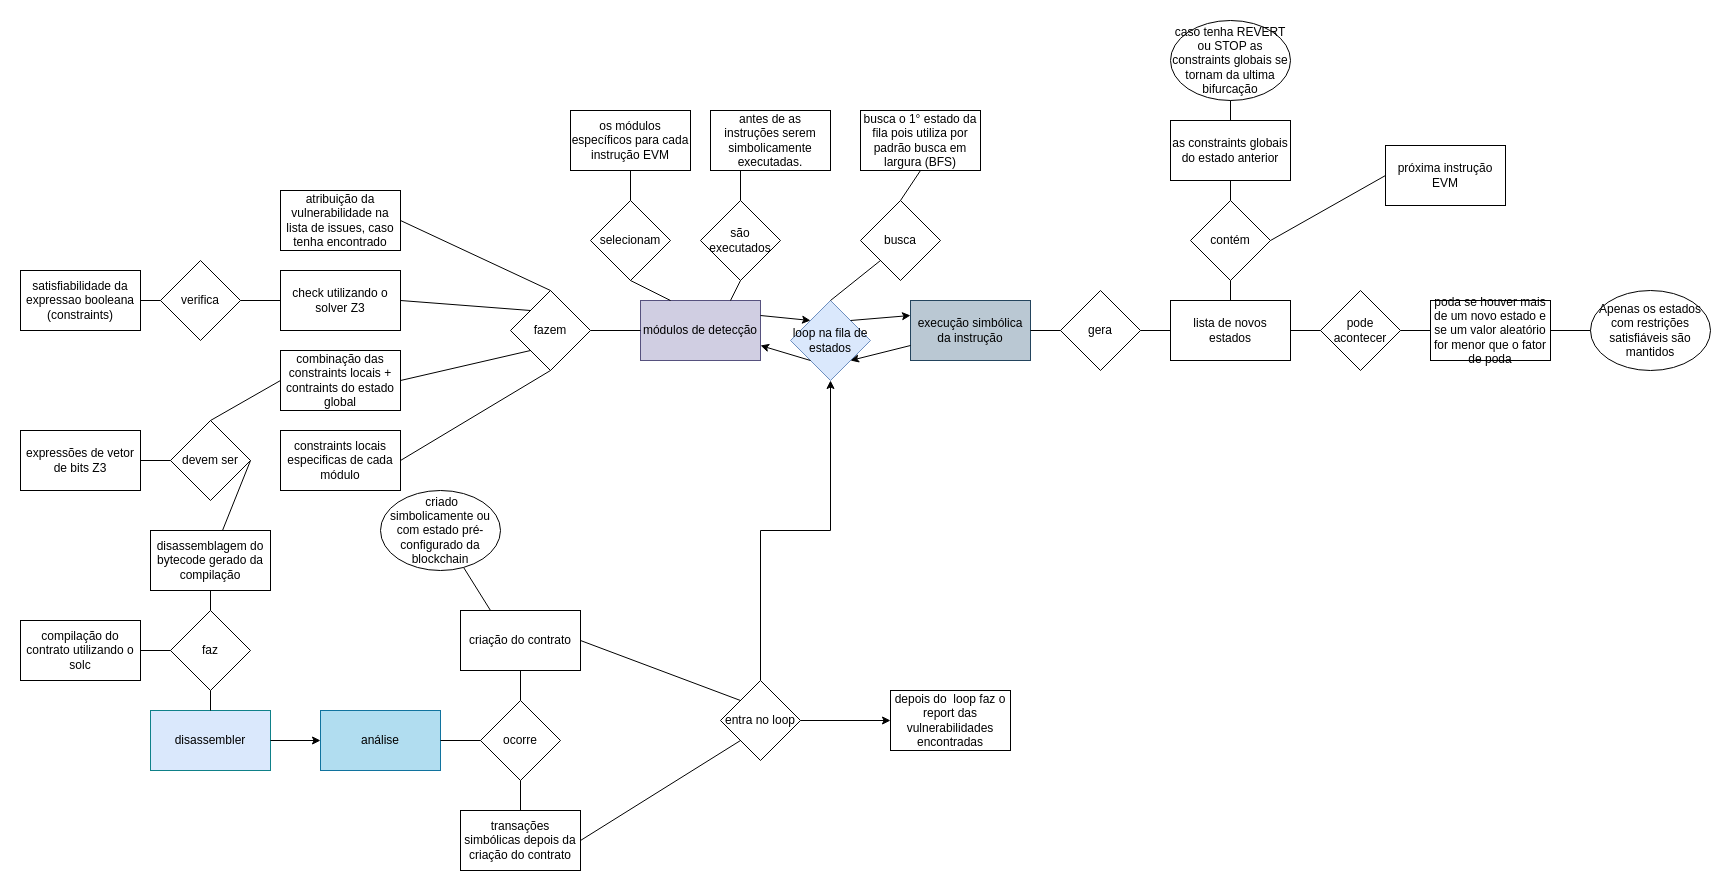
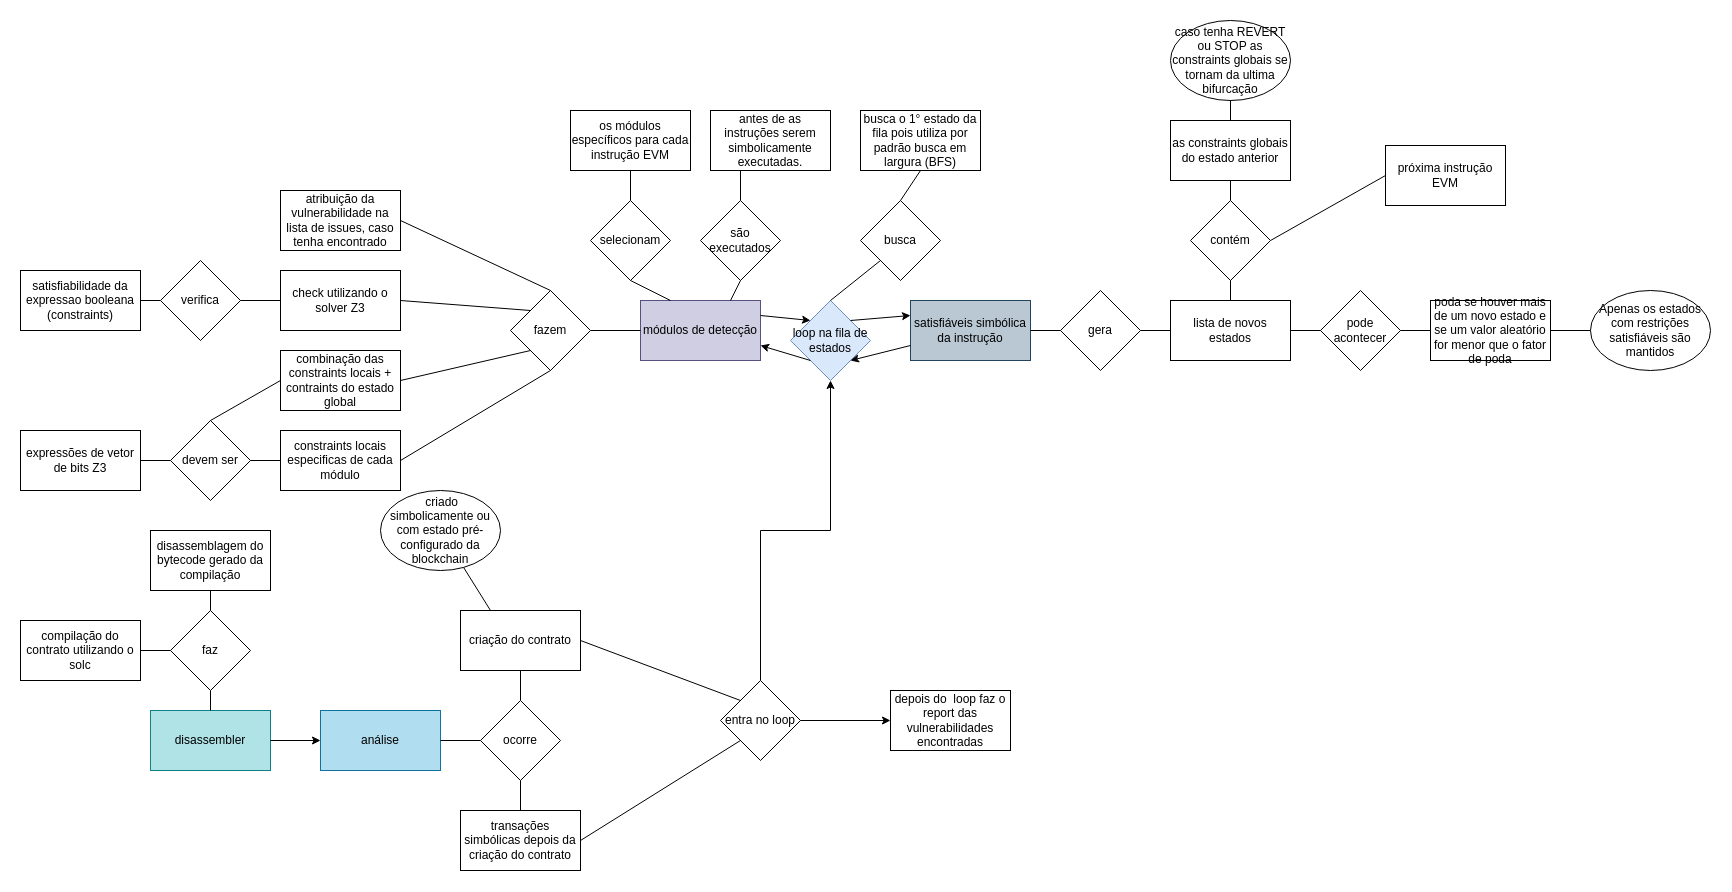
(971, 331) -> (971, 331)
(237, 495) -> (266, 461)
(211, 741) -> (211, 741)
